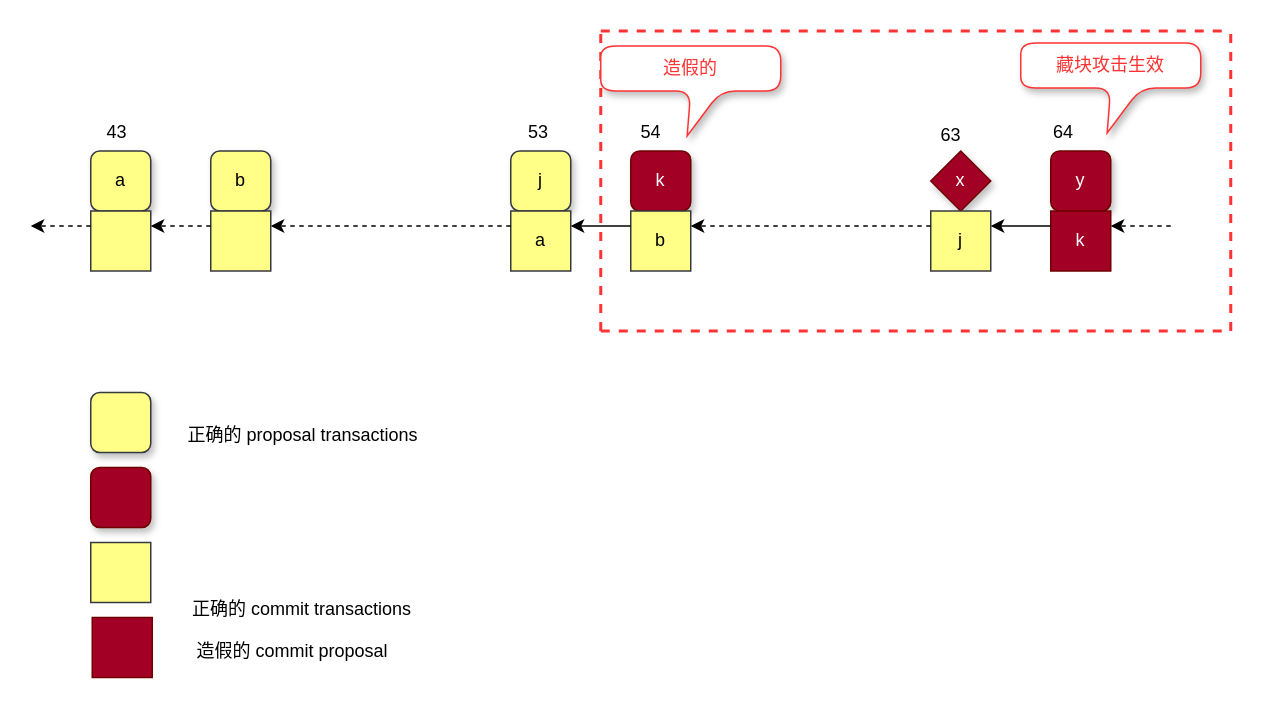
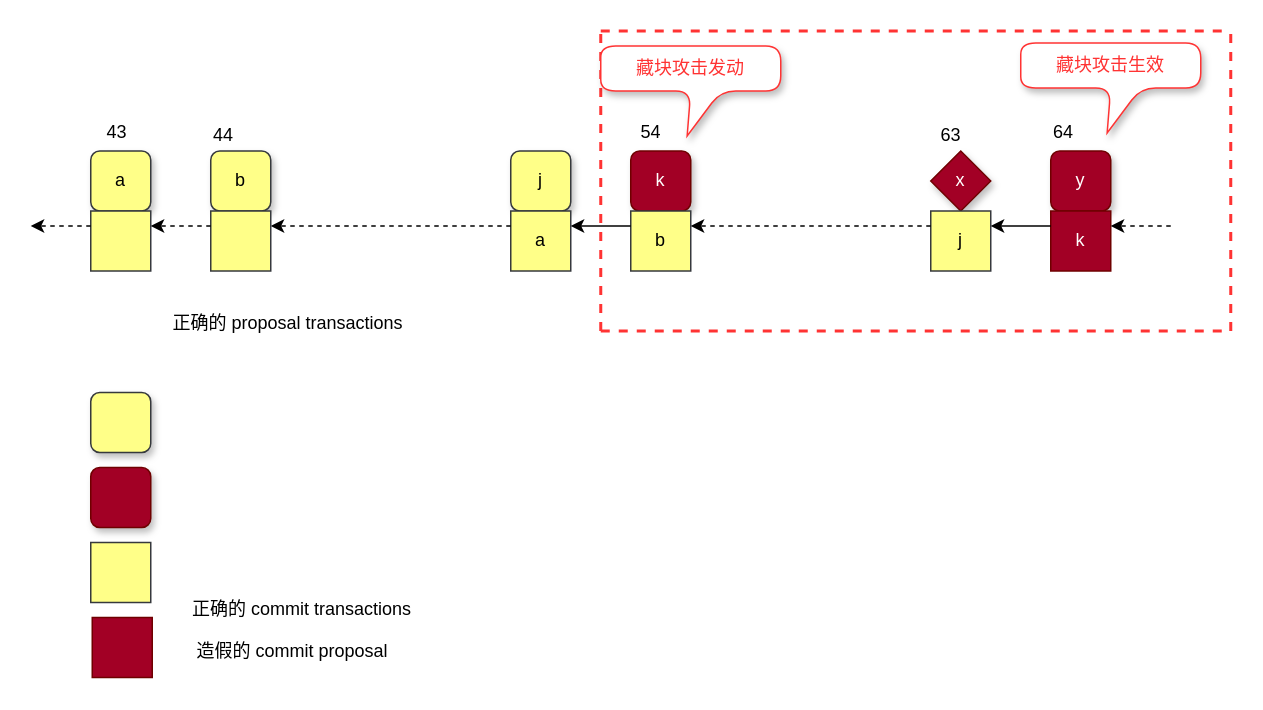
(691, 68) -> (691, 68)
(548, 133) -> none
none -> (233, 136)
(313, 436) -> (298, 323)
